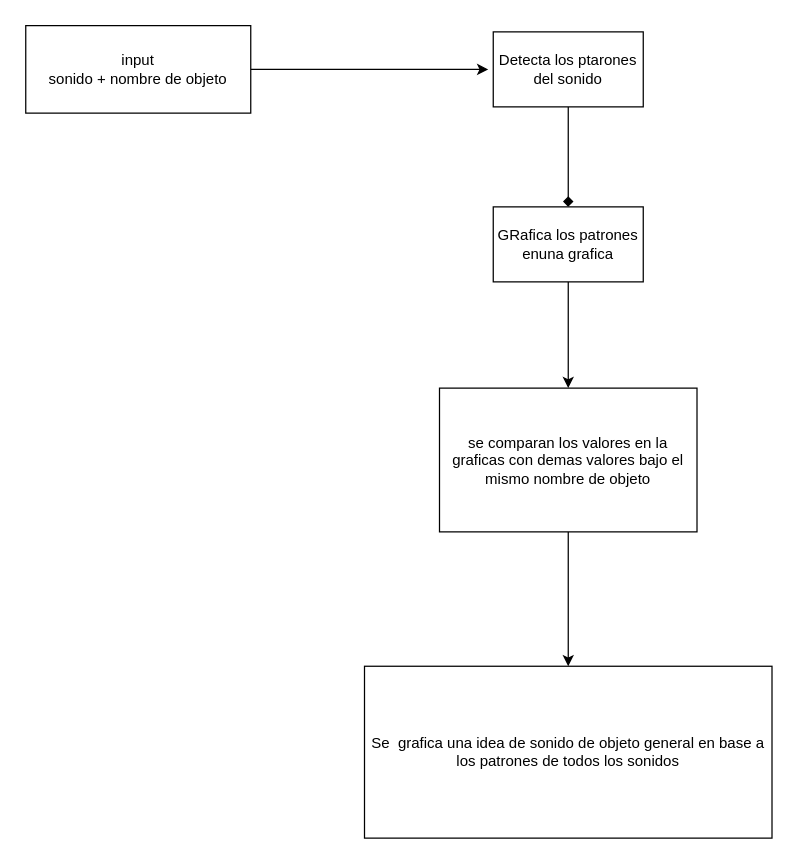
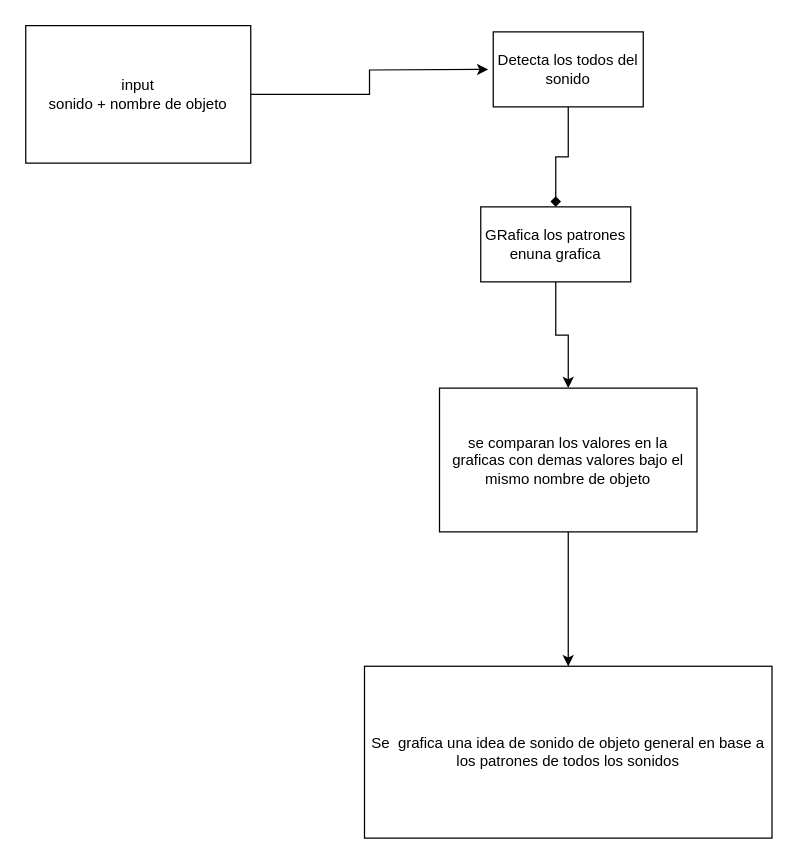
(138, 69) -> (138, 94)
(568, 69) -> (568, 69)
(568, 244) -> (556, 244)
